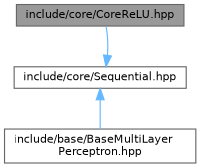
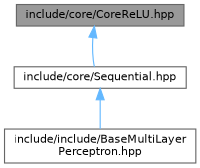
(108, 41) -> (93, 52)
(100, 146) -> (100, 146)
